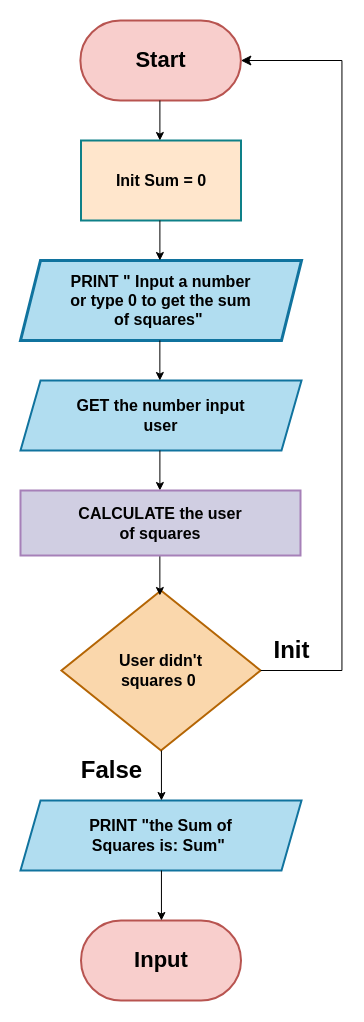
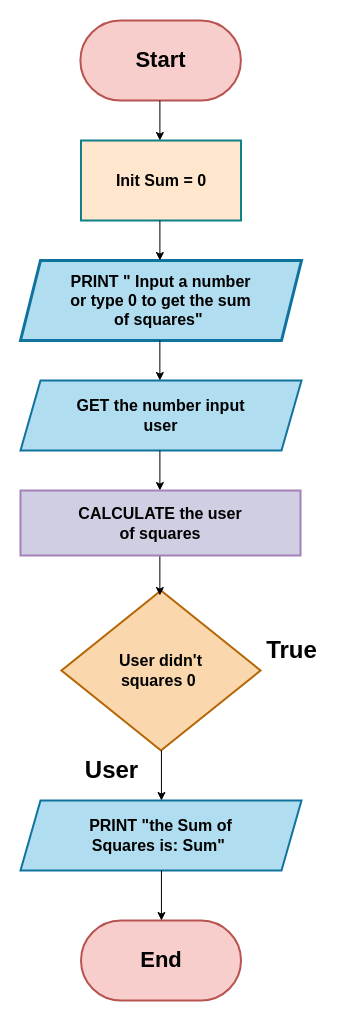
(342, 360) -> none
(292, 651) -> (292, 651)
(112, 771) -> (112, 771)
(162, 961) -> (162, 961)
